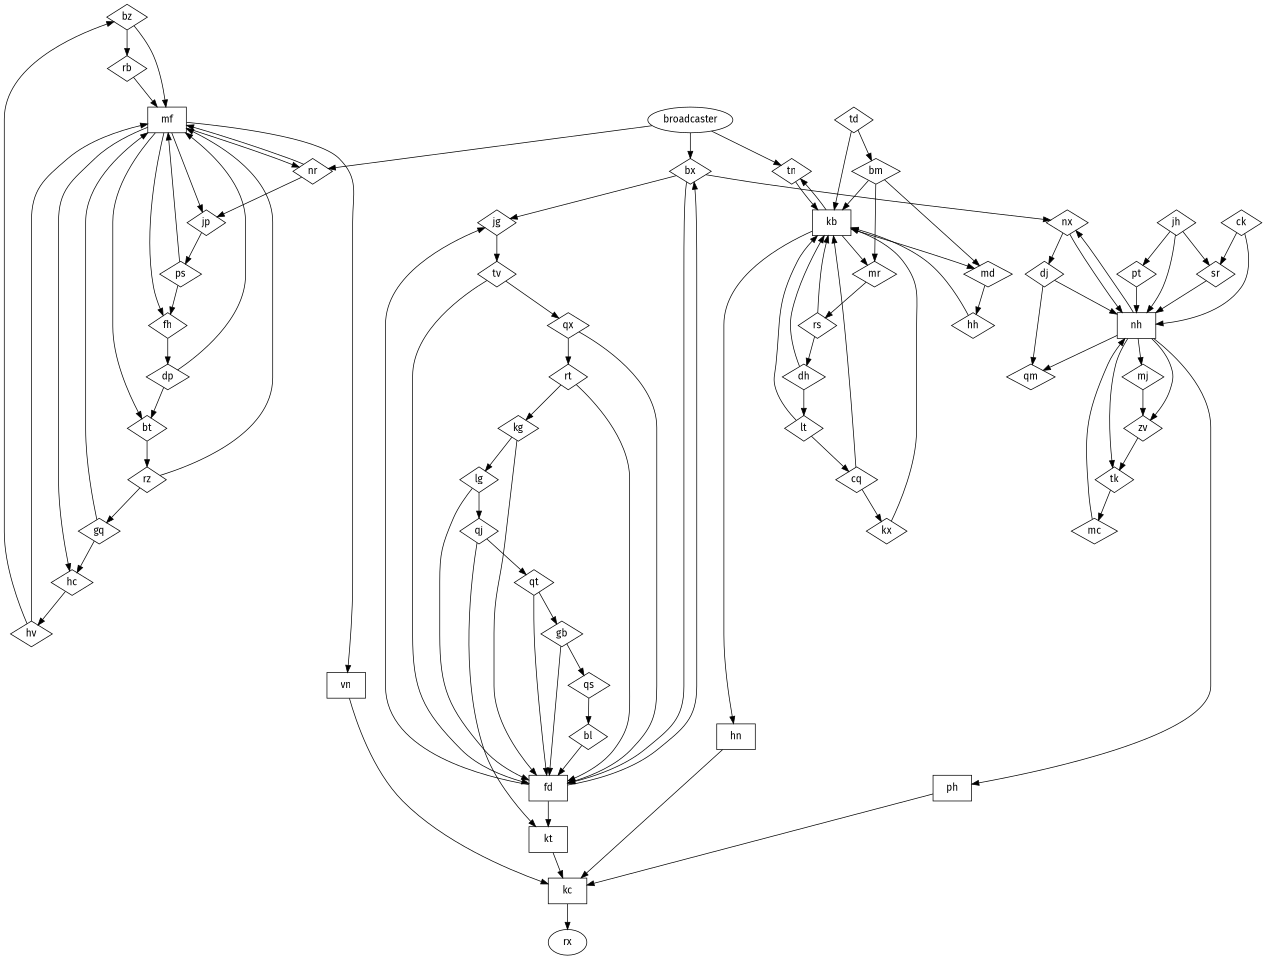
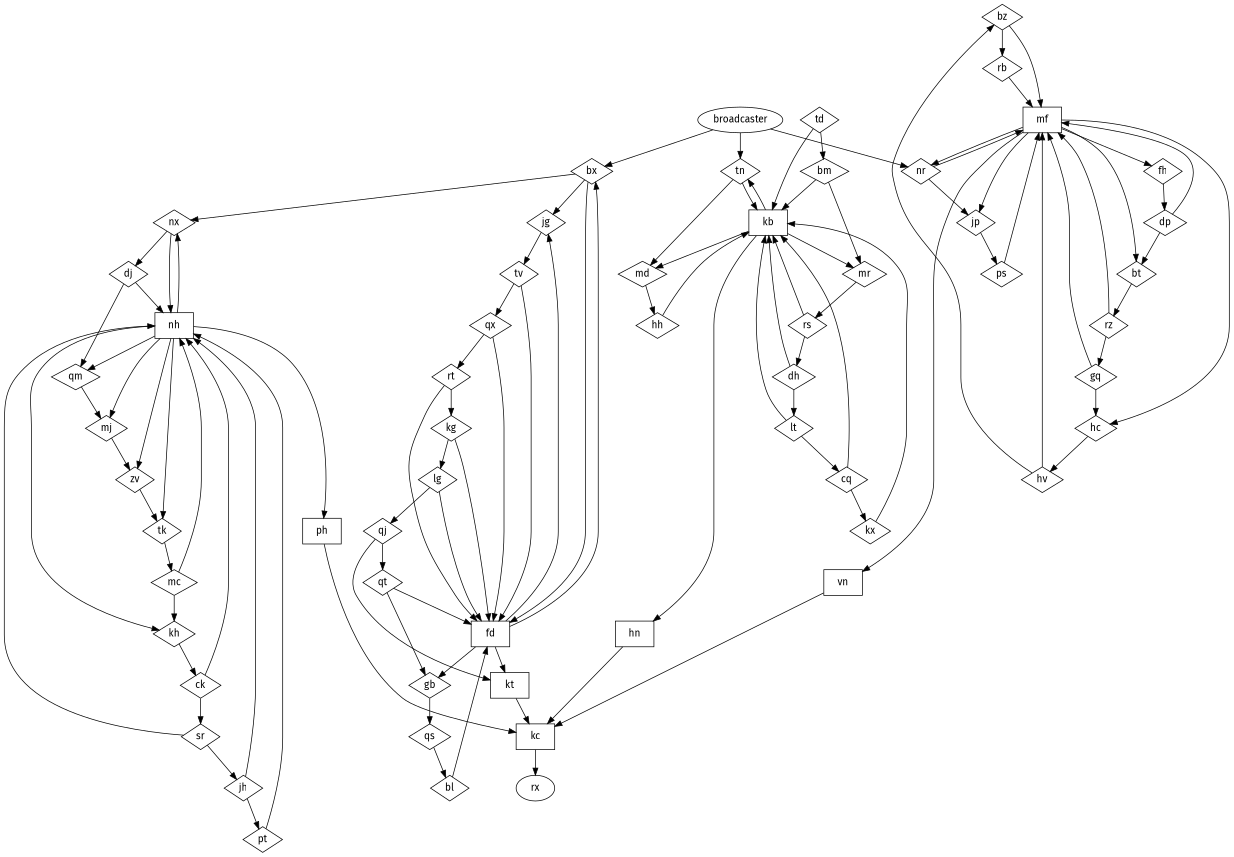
(929, 220) -> (694, 220)
(1194, 245) -> (220, 760)
(175, 296) -> none
none -> (89, 400)
none -> (174, 634)
(555, 707) -> (460, 660)
